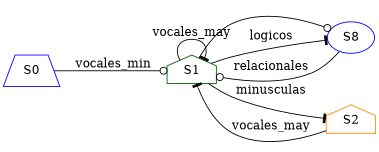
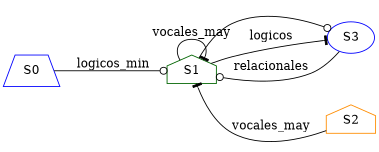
(351, 38) -> (351, 38)
(113, 64) -> (113, 64)
(263, 107) -> none
